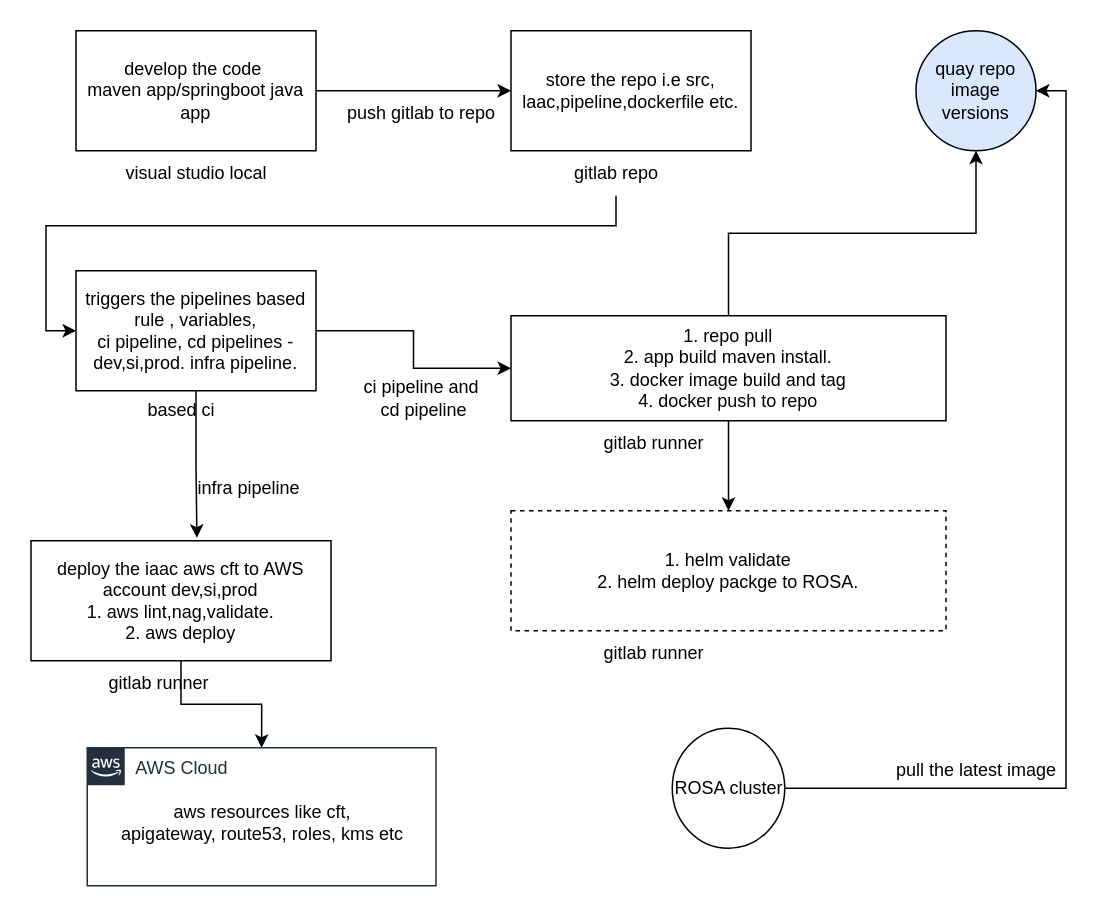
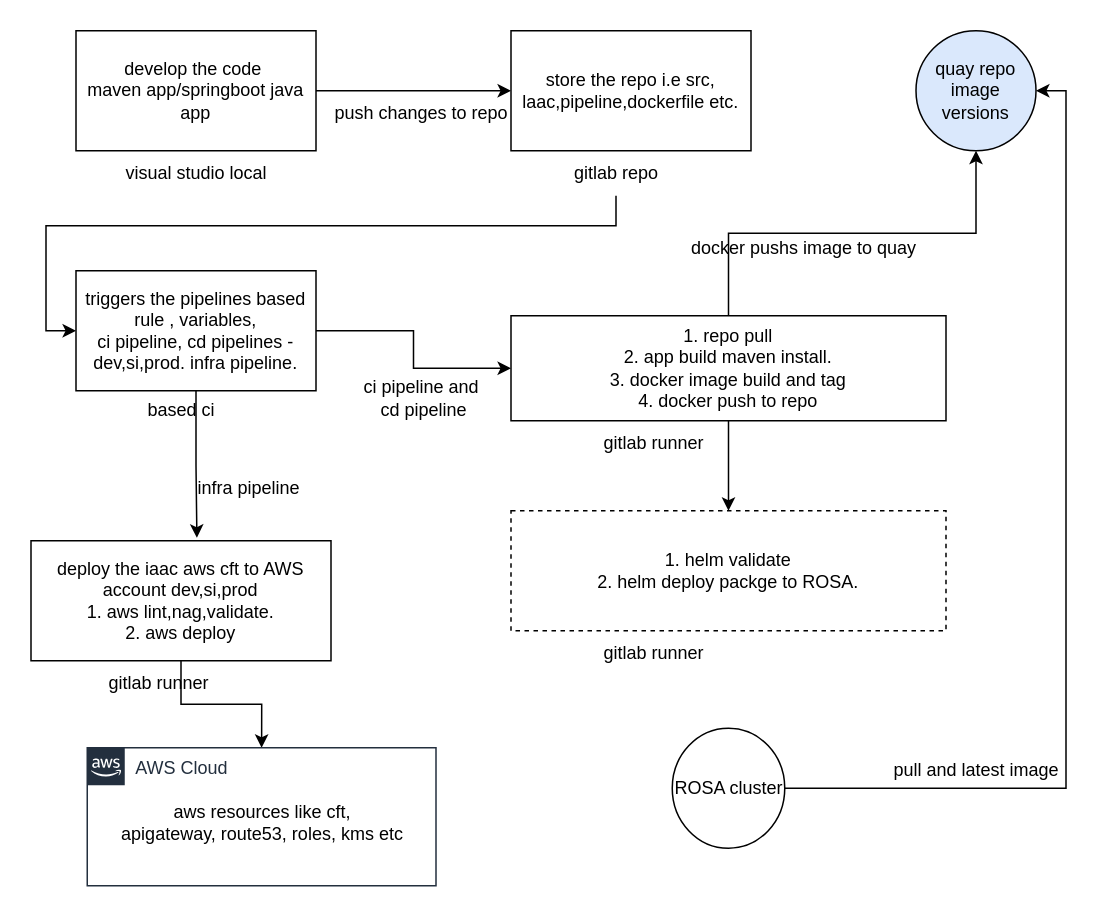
(422, 113) -> (422, 113)
none -> (803, 248)
(977, 770) -> (977, 770)
